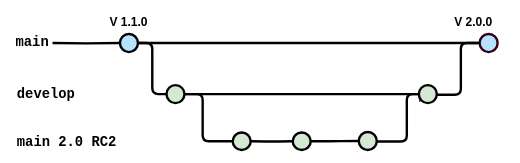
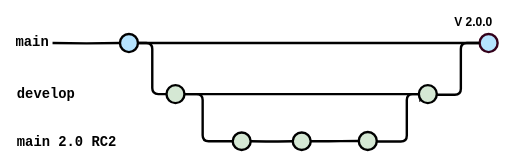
(129, 21) -> none
